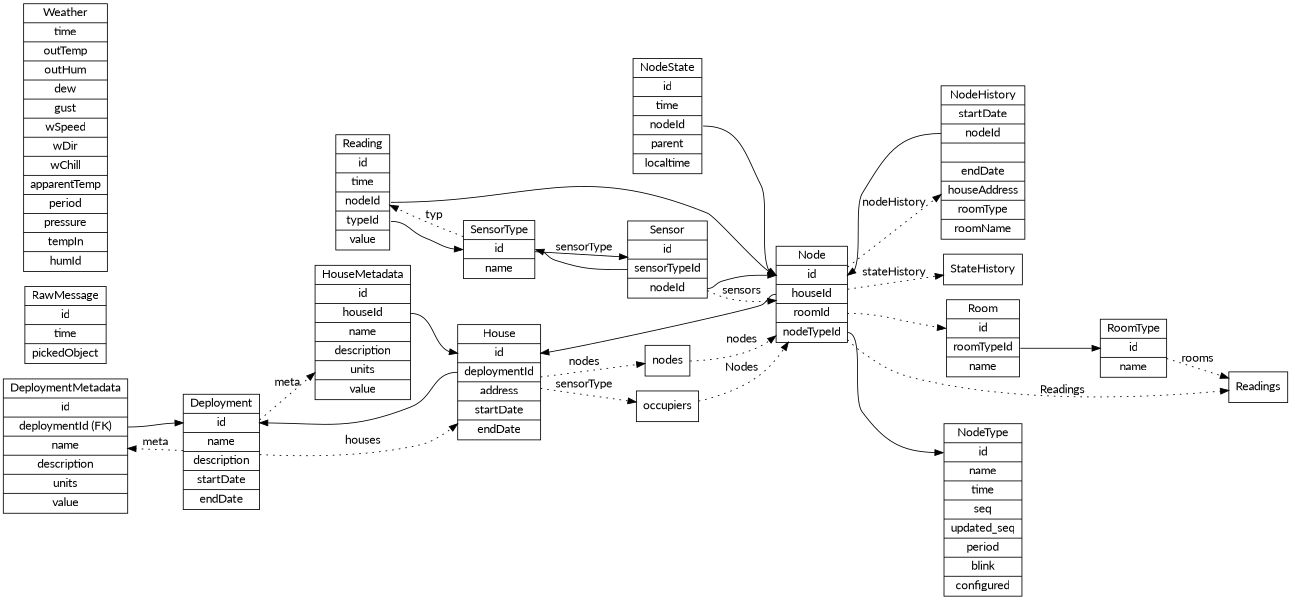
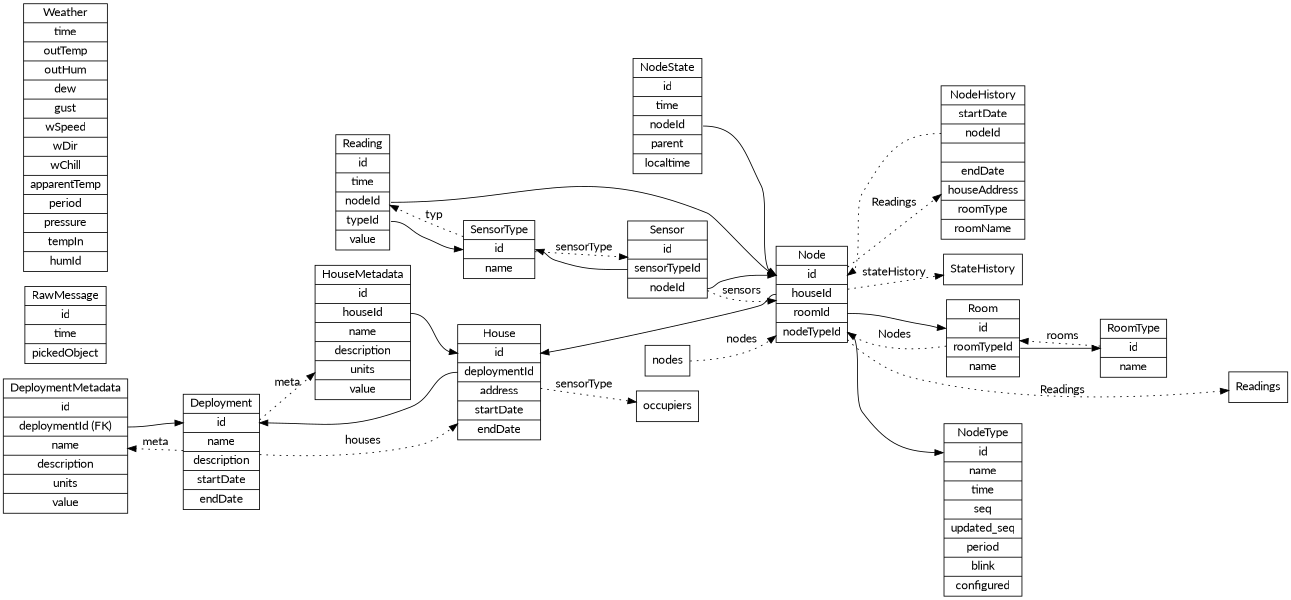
(869, 182) -> (869, 182)
(894, 203) -> (894, 203)
(577, 254) -> (577, 254)
(893, 318) -> (893, 318)
(1194, 367) -> (1057, 343)
(589, 371) -> none
(747, 384) -> (900, 348)
